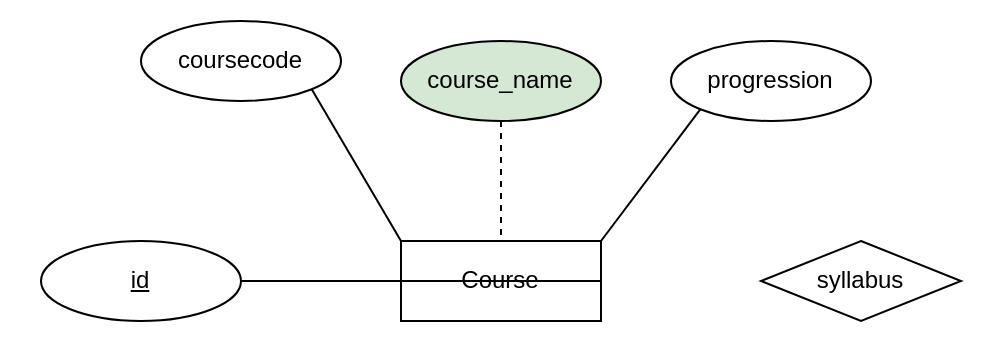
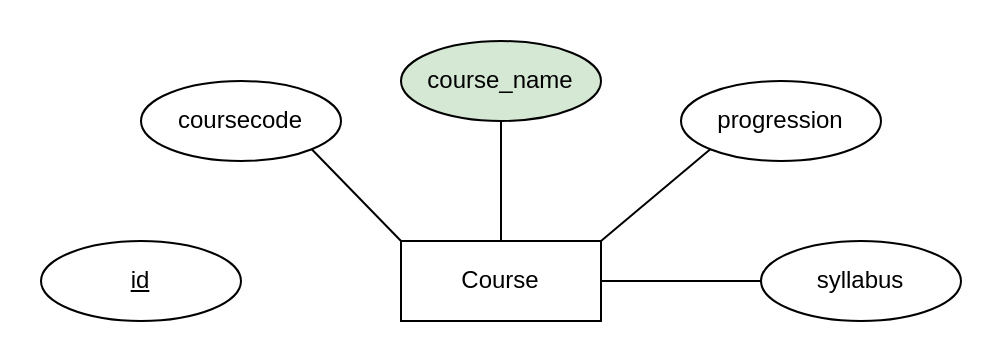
(241, 61) -> (241, 121)
(771, 81) -> (781, 121)
(501, 182) -> (501, 182)
(384, 281) -> (681, 281)
(861, 281) -> (861, 281)
